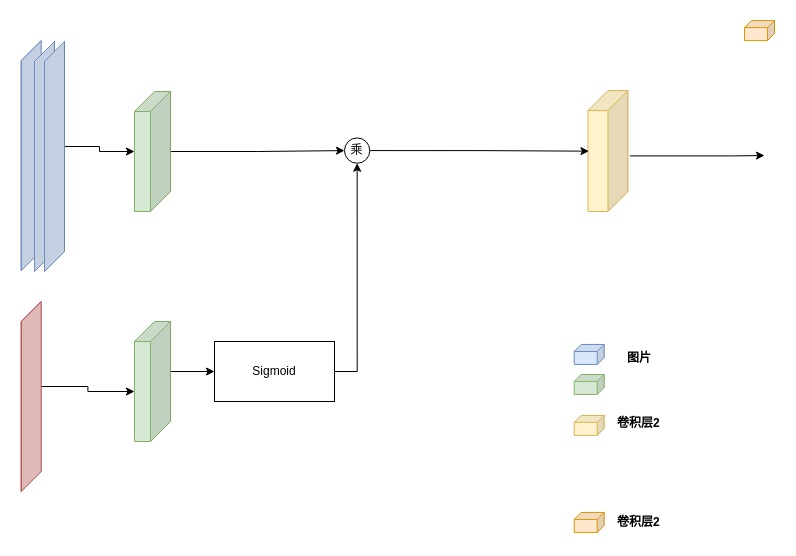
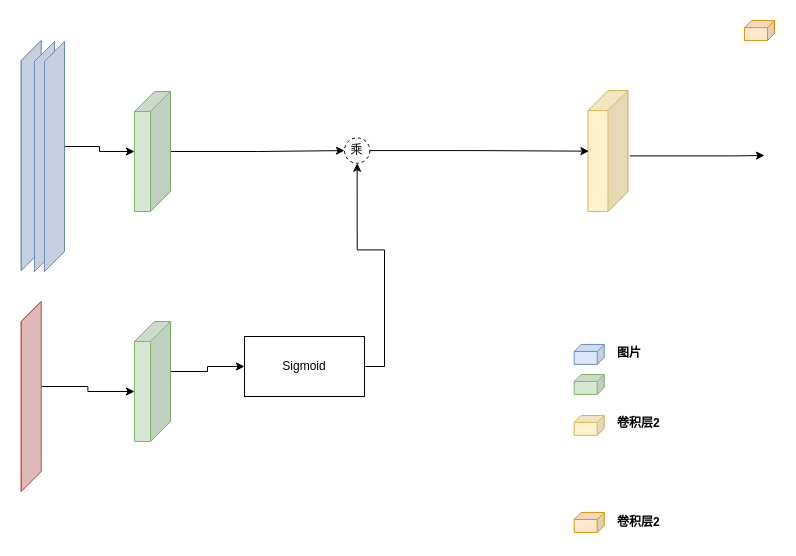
(357, 151) -> (357, 151)
(694, 358) -> (684, 353)
(275, 372) -> (305, 367)
